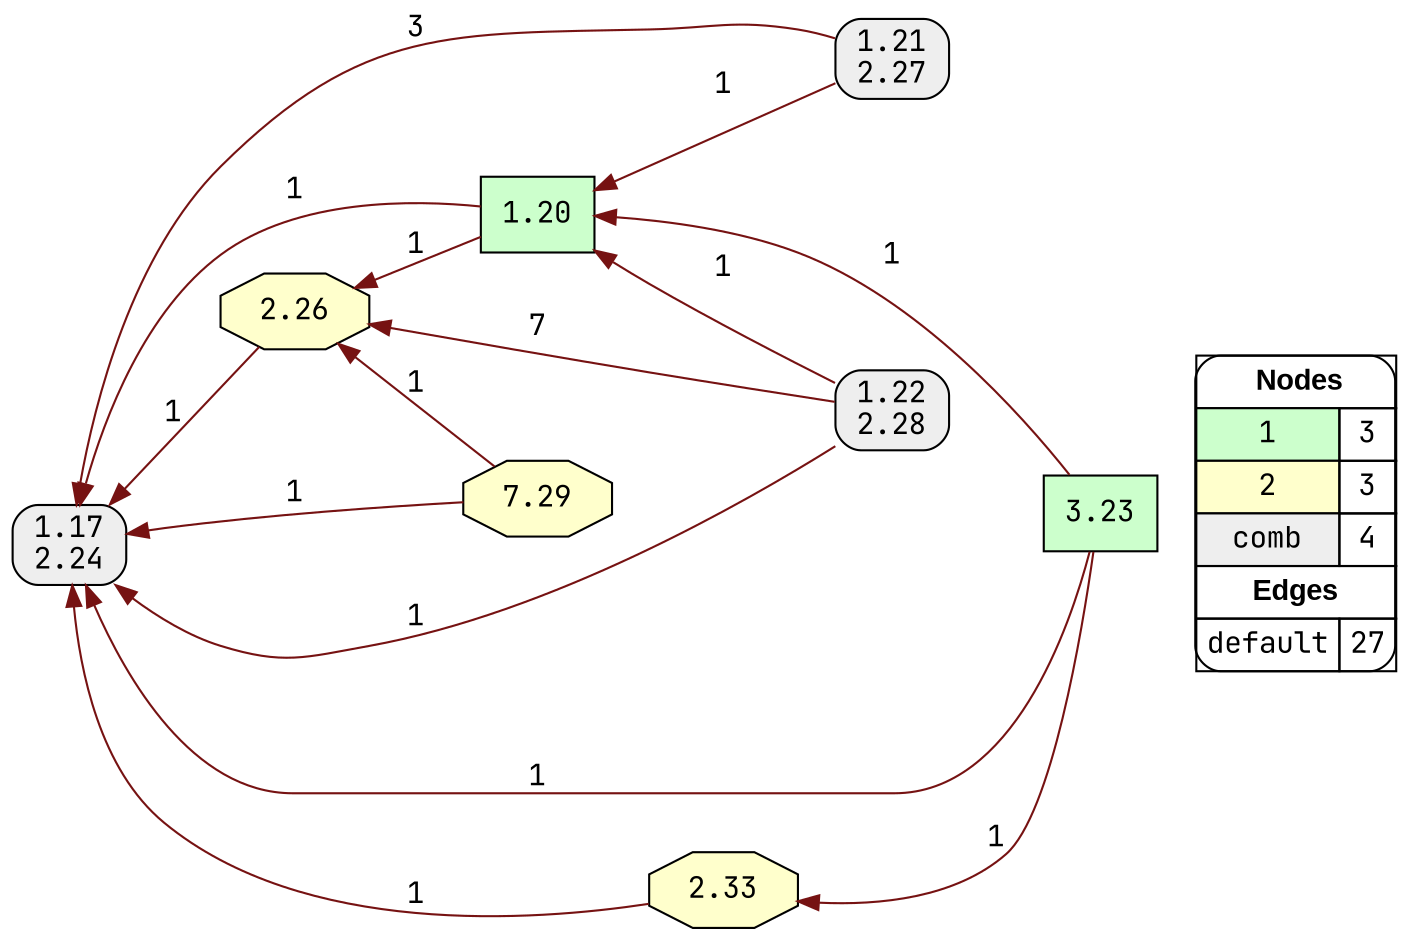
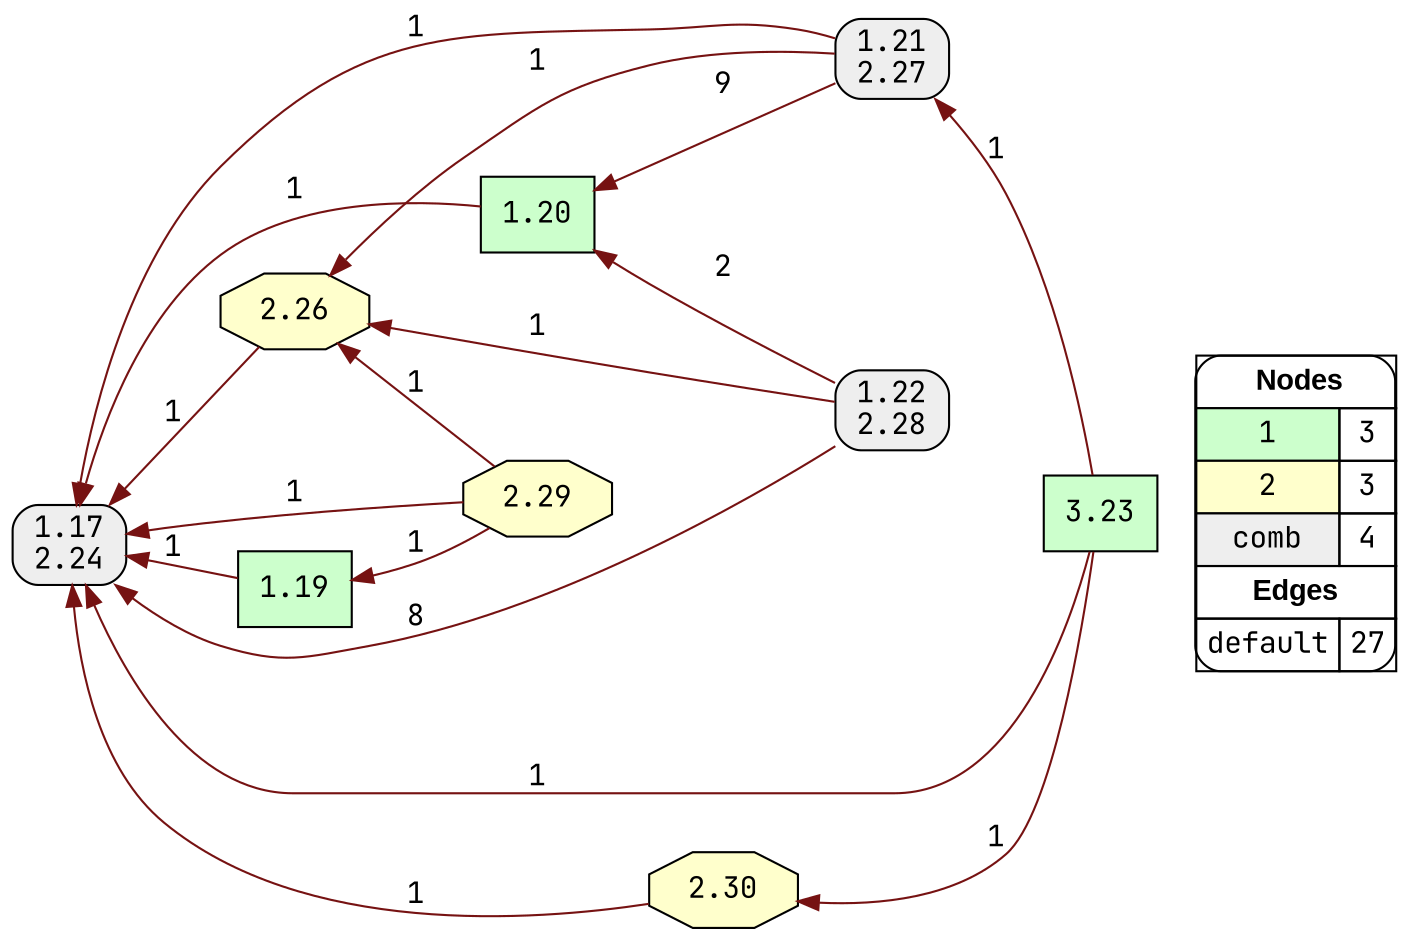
(416, 28) -> (416, 28)
(724, 85) -> (724, 85)
(428, 258) -> (565, 94)
(724, 268) -> (724, 268)
(873, 291) -> (1045, 285)
(538, 327) -> (538, 327)
(538, 499) -> (538, 499)
none -> (295, 589)
(416, 618) -> (416, 618)
(724, 890) -> (724, 890)
